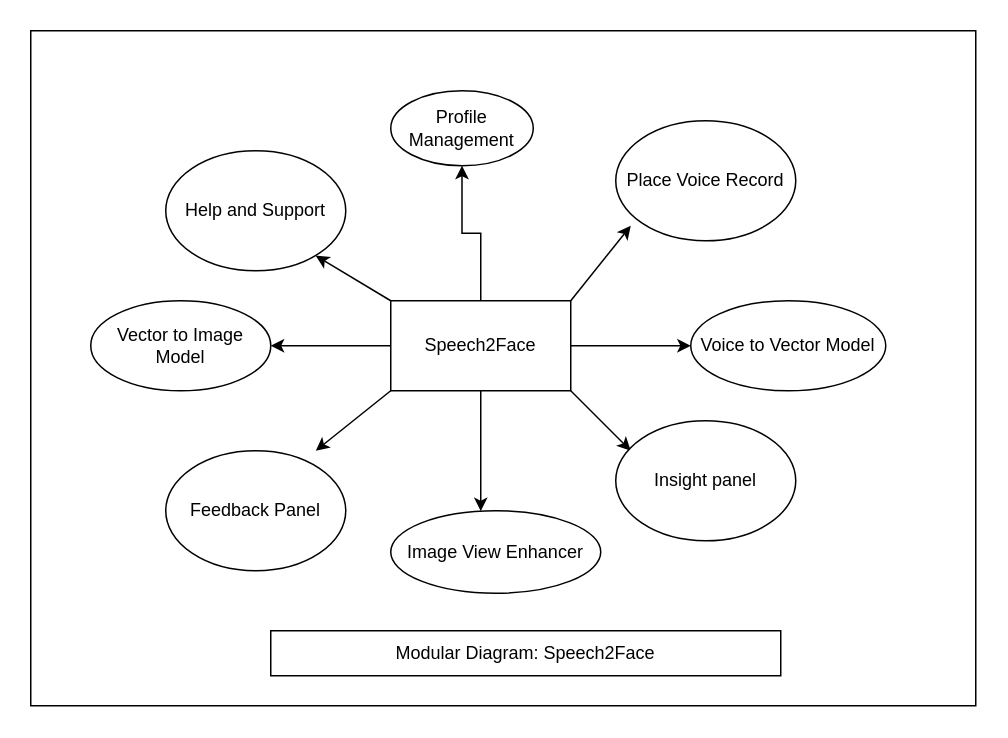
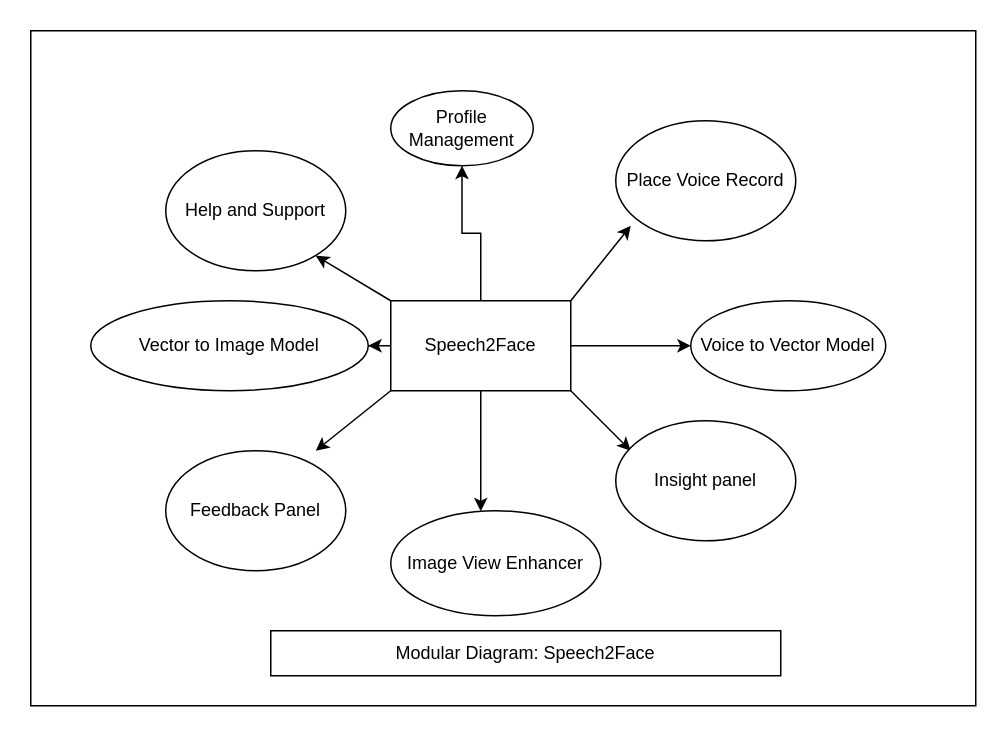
(181, 346) -> (230, 346)
(496, 552) -> (496, 563)
